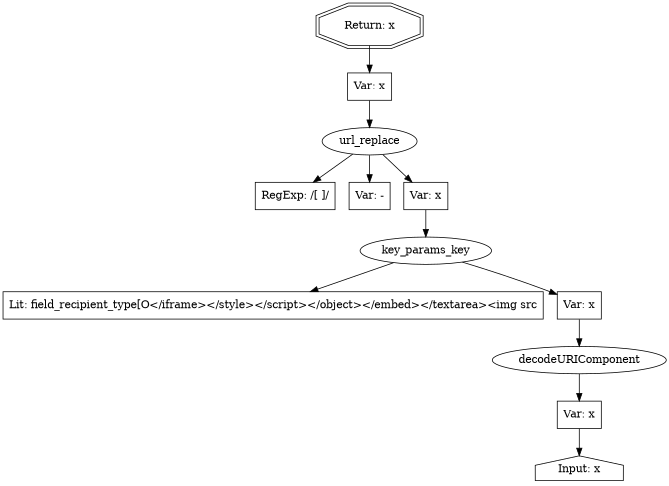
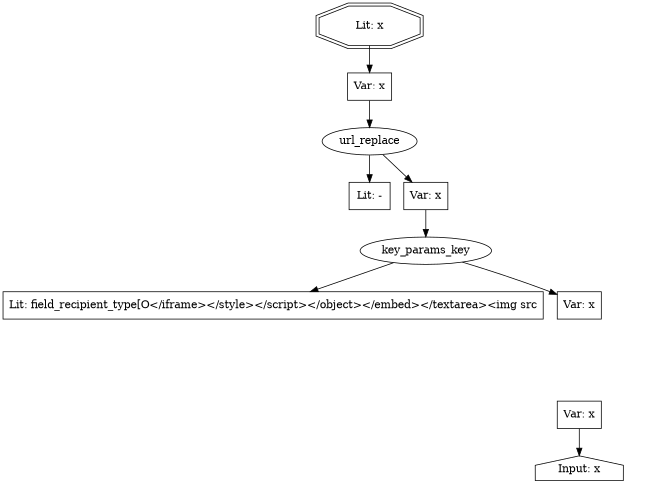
(370, 26) -> (370, 26)
(295, 196) -> none
(370, 196) -> (370, 196)
(579, 360) -> none
